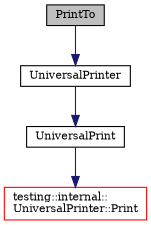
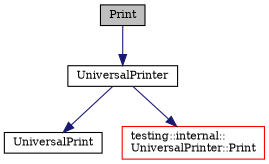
(75, 15) -> (123, 15)
(75, 162) -> (151, 103)
